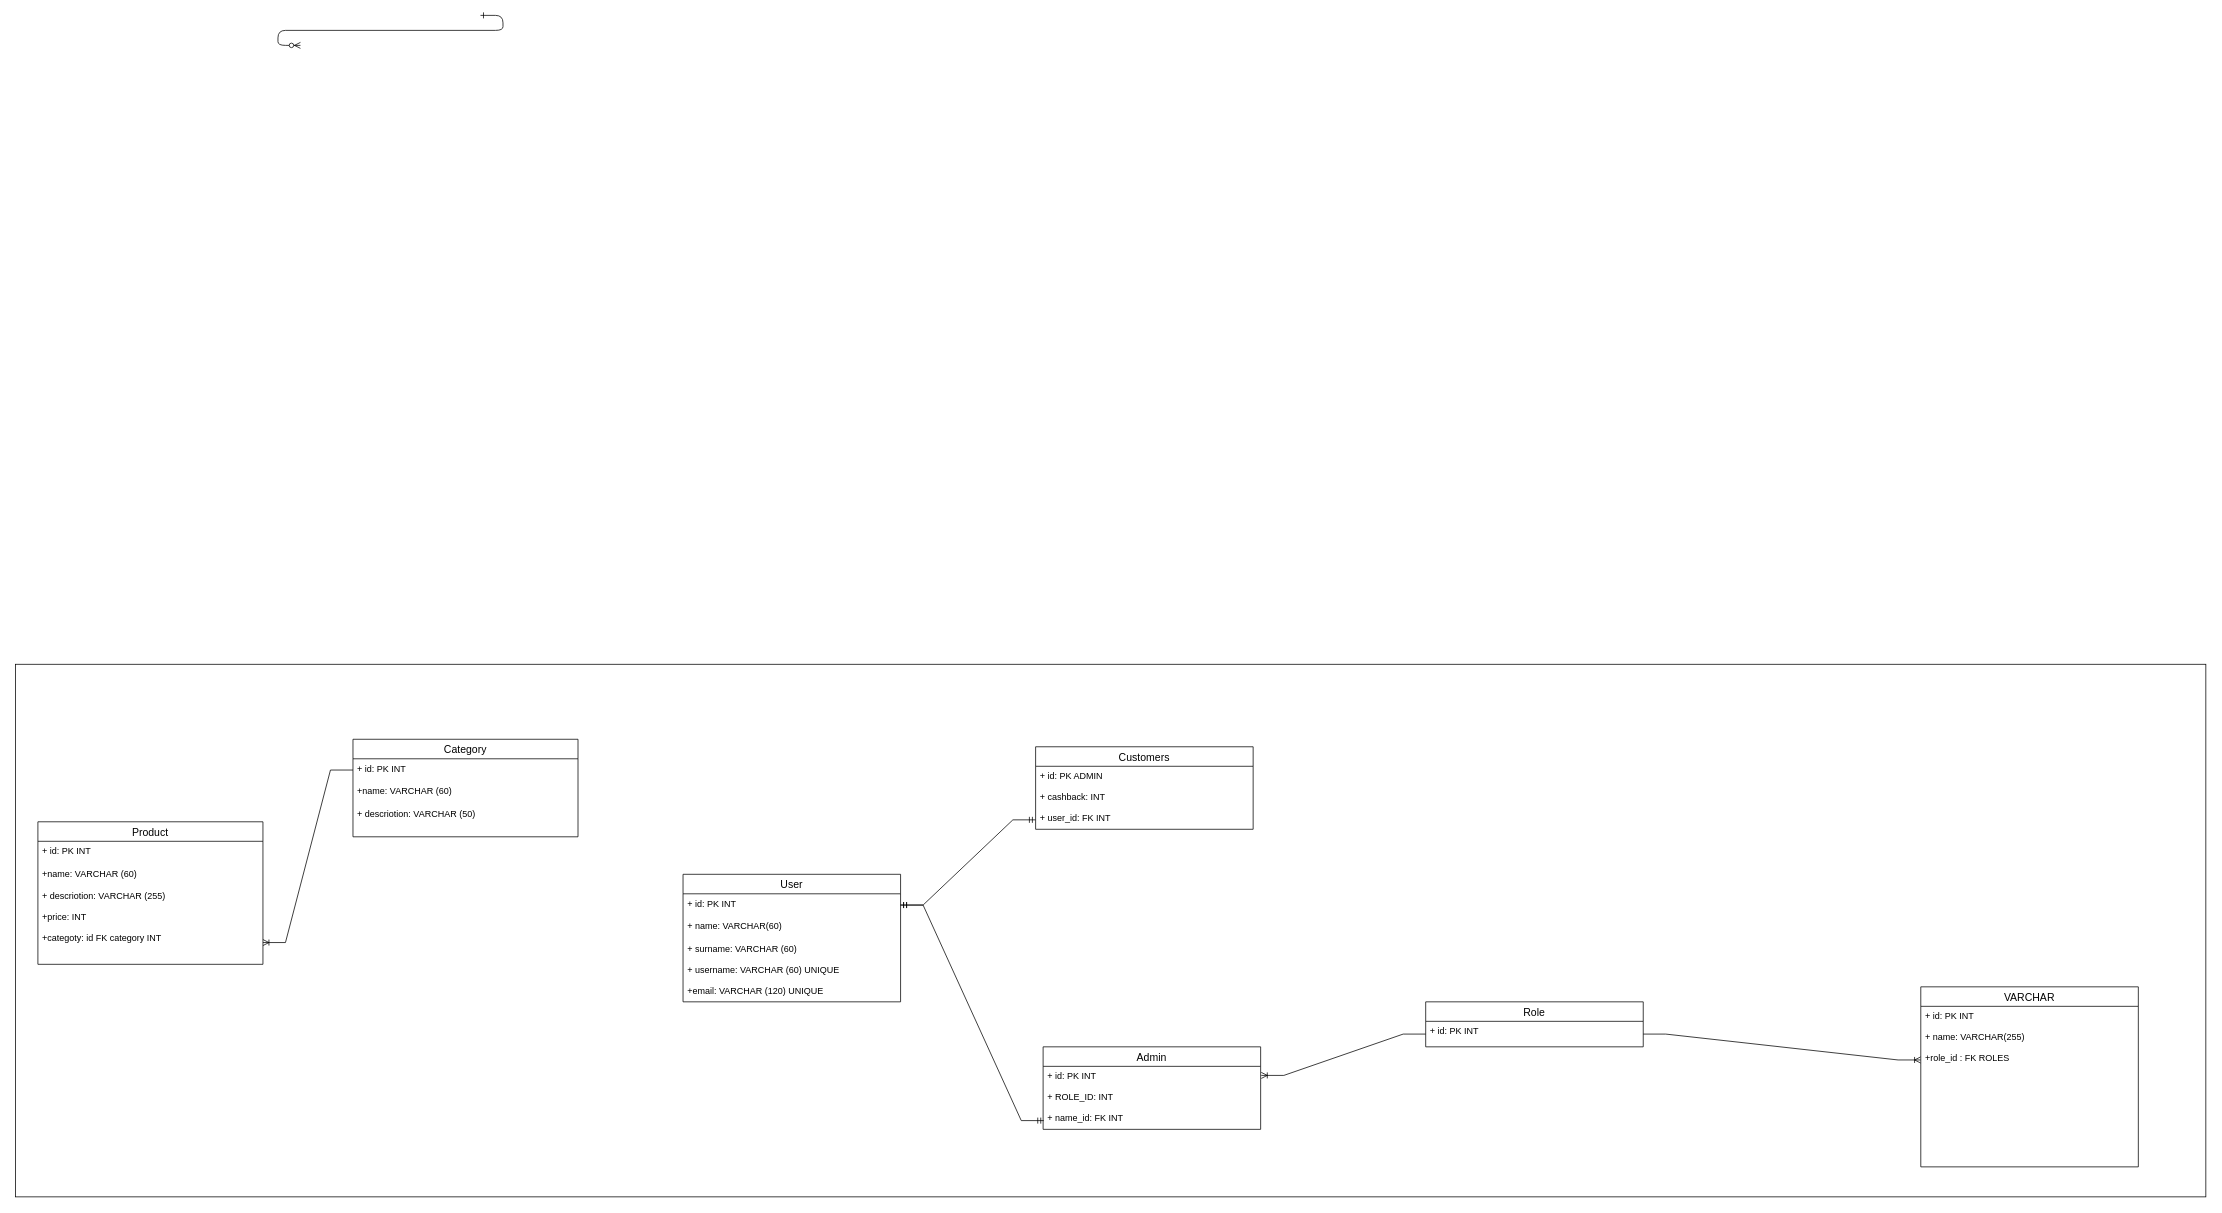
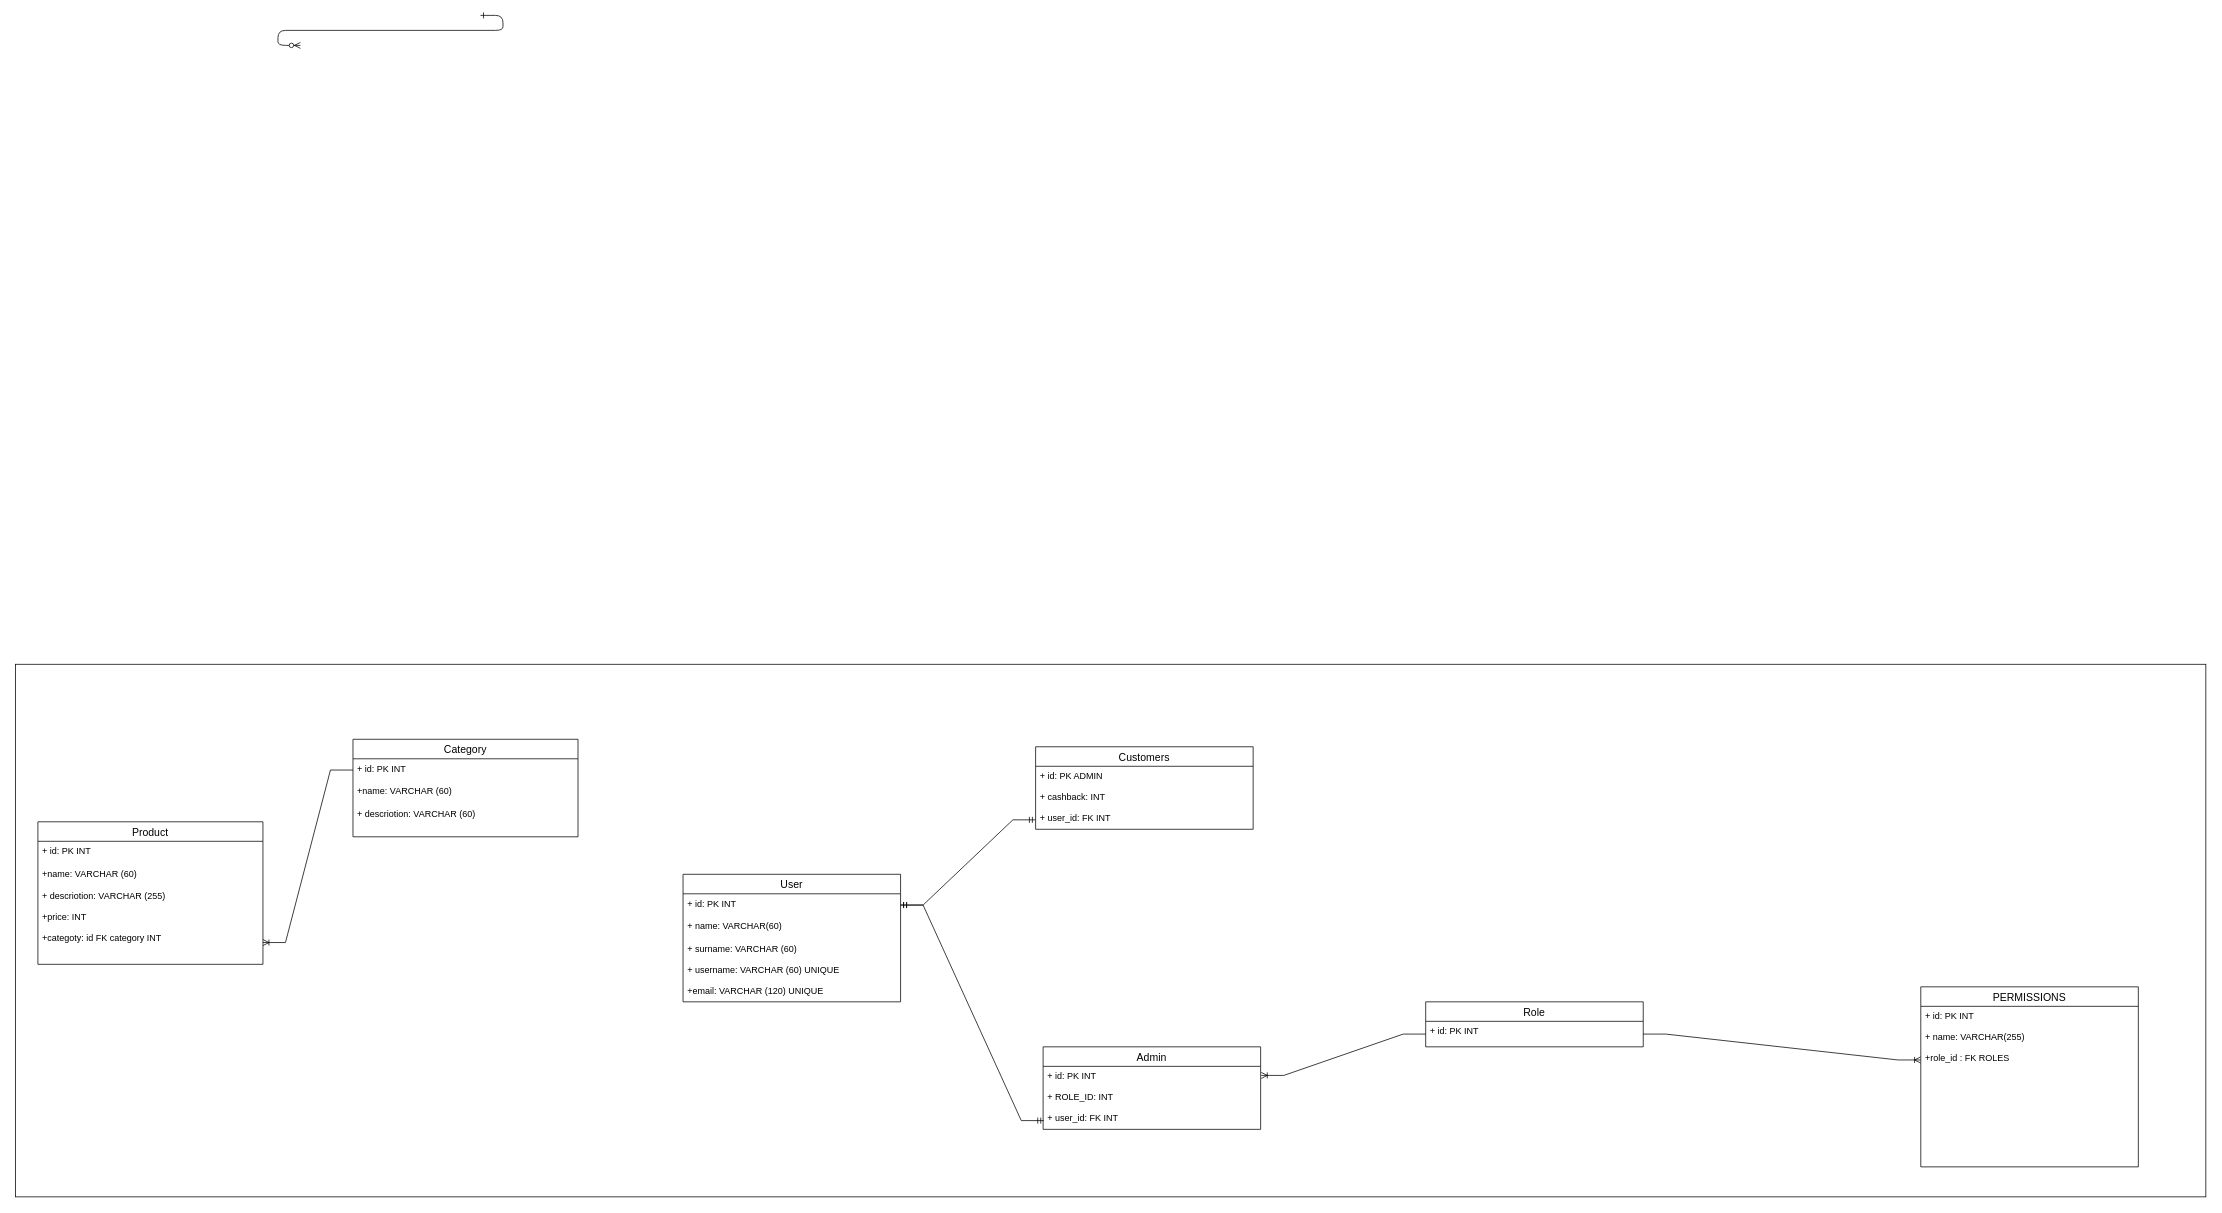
(418, 814) -> (418, 814)
(2029, 997) -> (2029, 997)
(1071, 1076) -> (1071, 1076)
